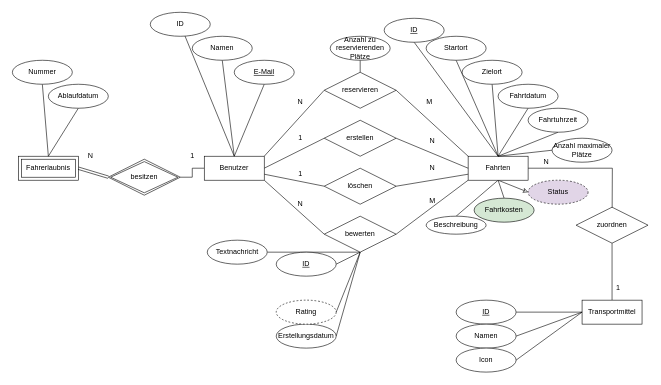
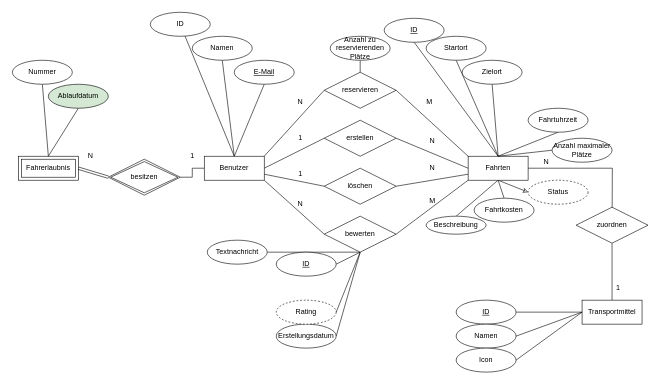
(78, 96) -> (78, 96)
(528, 96) -> none
(514, 131) -> none
(558, 192) -> (558, 192)
(504, 210) -> (504, 210)
